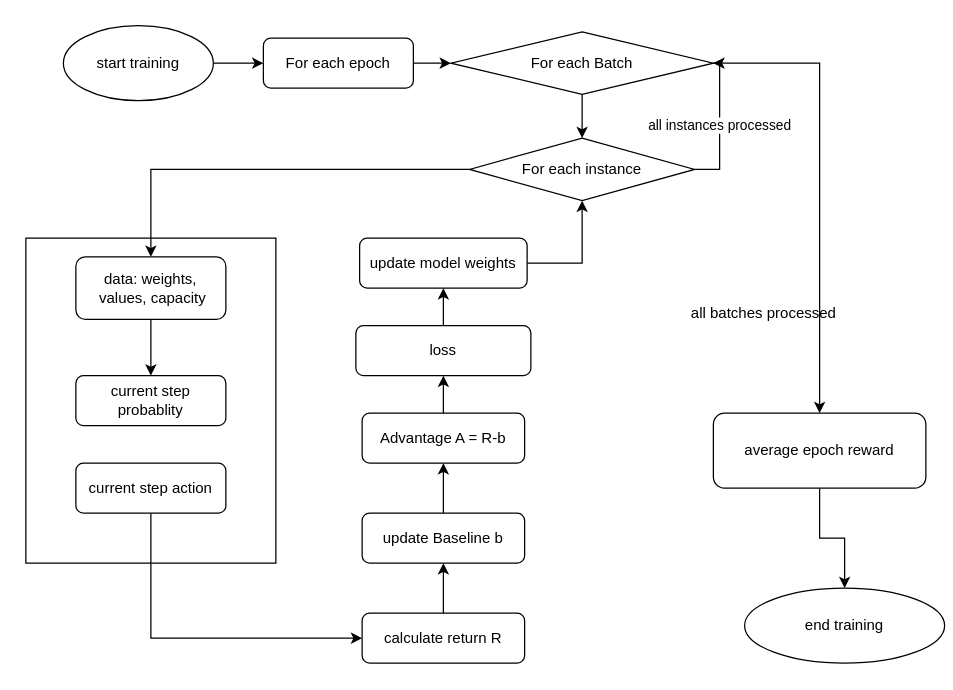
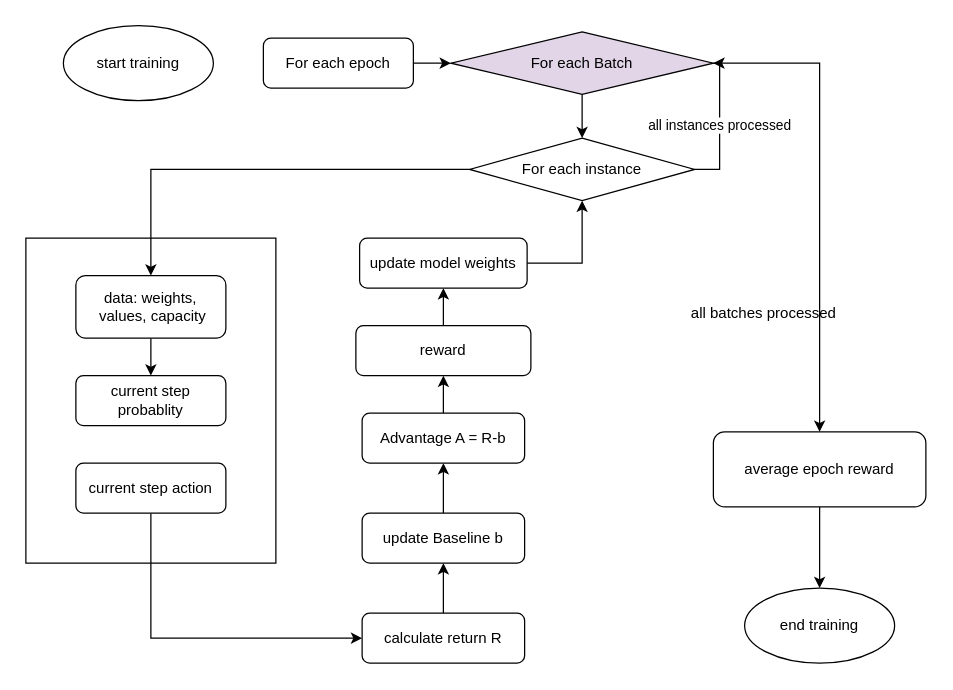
(234, 63) -> none
(582, 63) -> (582, 63)
(151, 288) -> (151, 307)
(443, 351) -> (443, 351)
(819, 451) -> (819, 469)
(844, 626) -> (819, 626)
